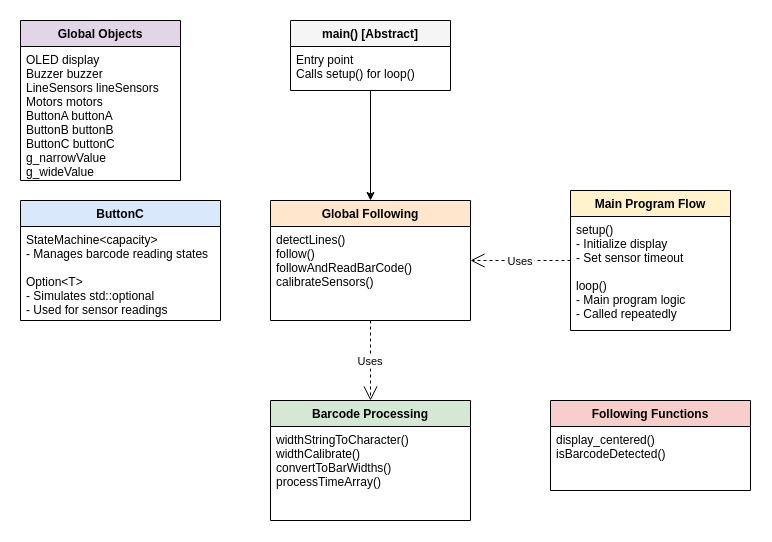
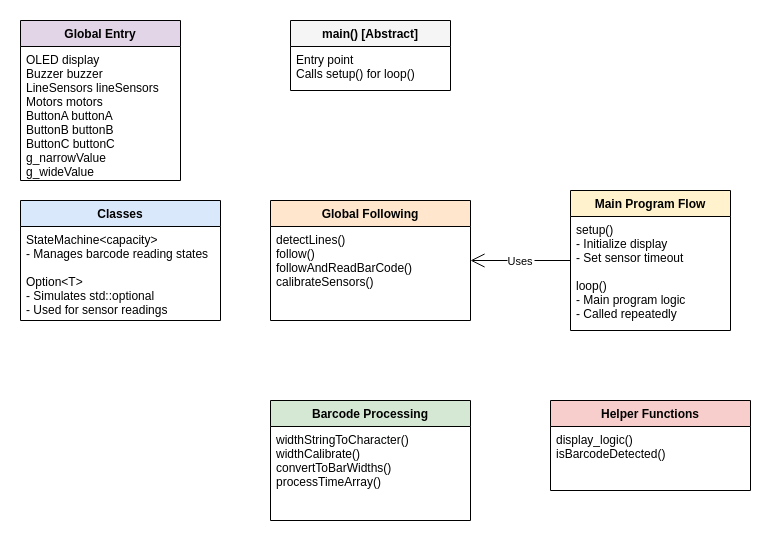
(100, 34) -> (100, 34)
(371, 143) -> none
(120, 214) -> (120, 214)
(551, 261) -> (551, 261)
(371, 360) -> none
(650, 414) -> (650, 414)
(613, 440) -> (600, 440)
